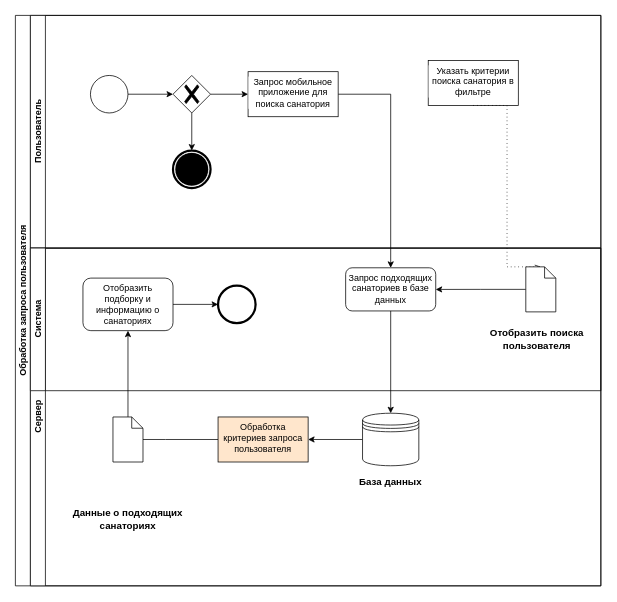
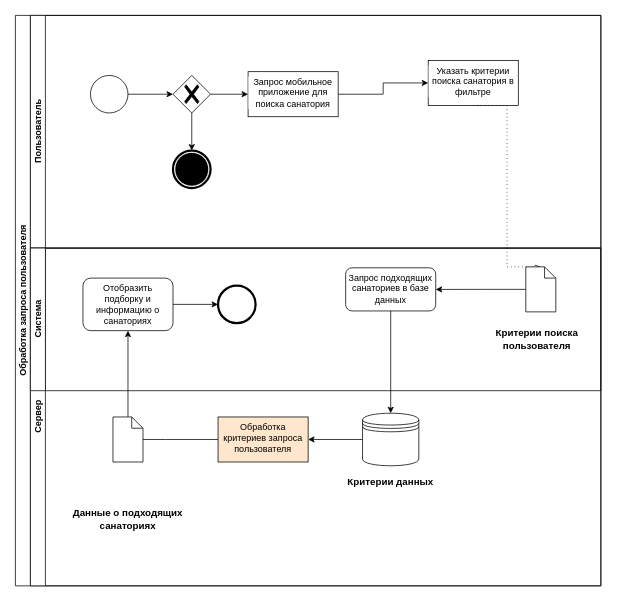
(390, 173) -> (383, 89)
(537, 338) -> (537, 338)
(390, 480) -> (390, 480)
